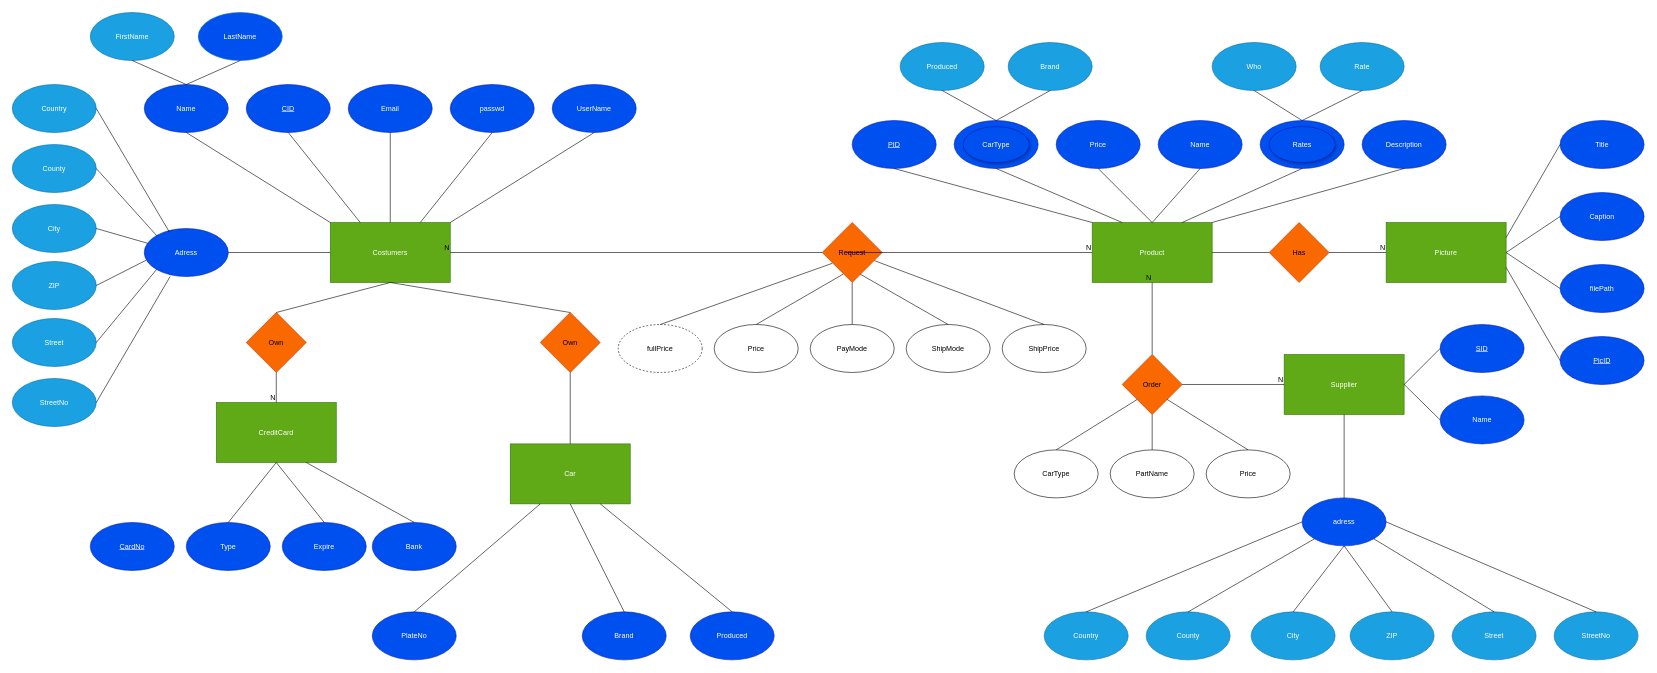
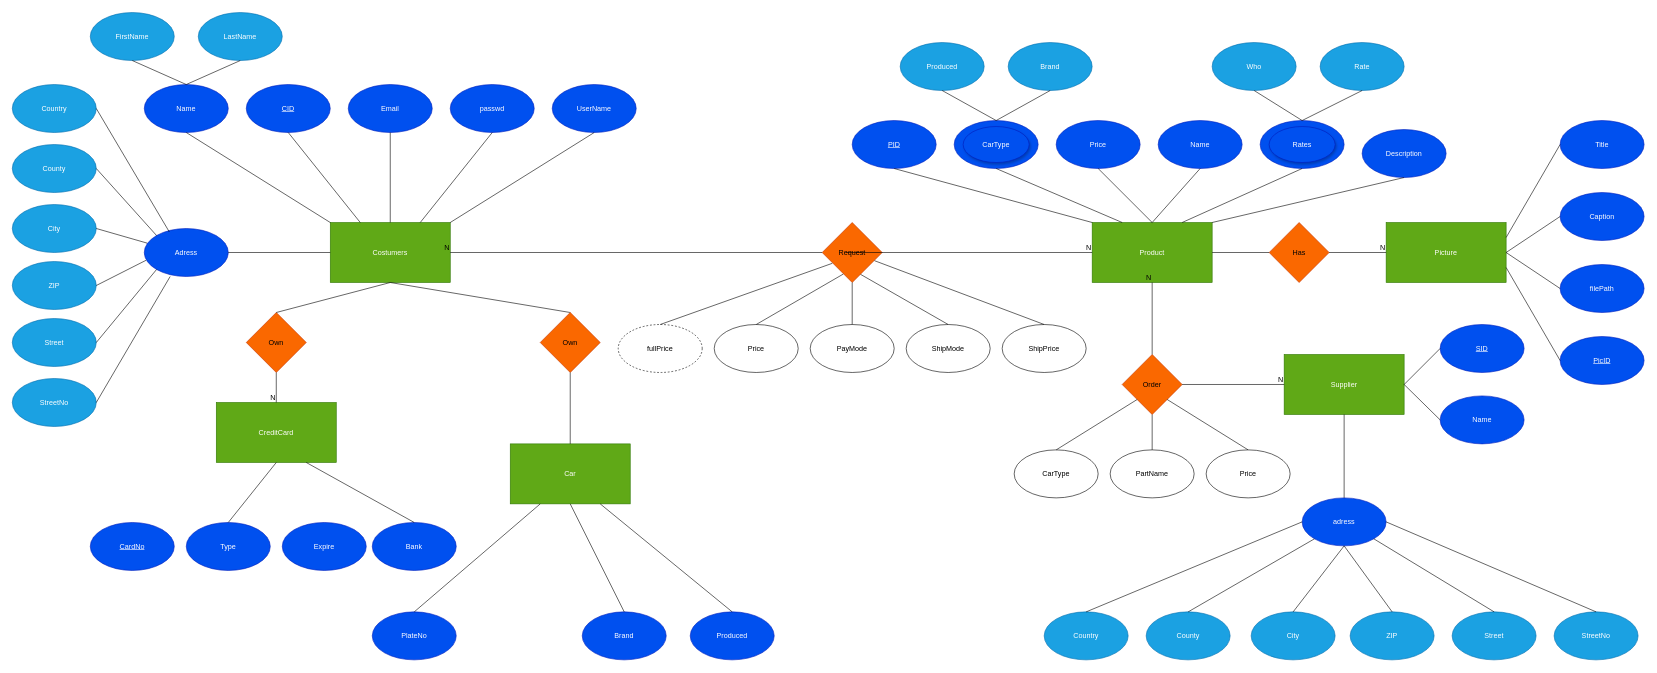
(240, 36) -> (240, 36)
(1404, 144) -> (1404, 153)
(301, 493) -> none
